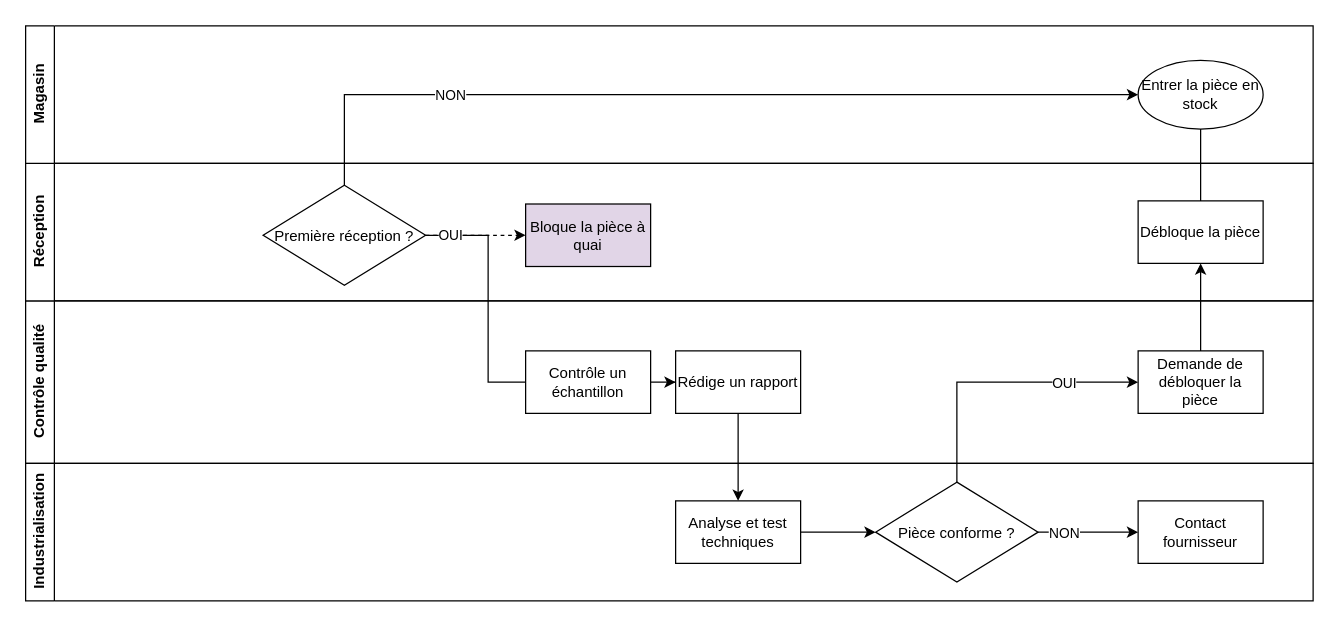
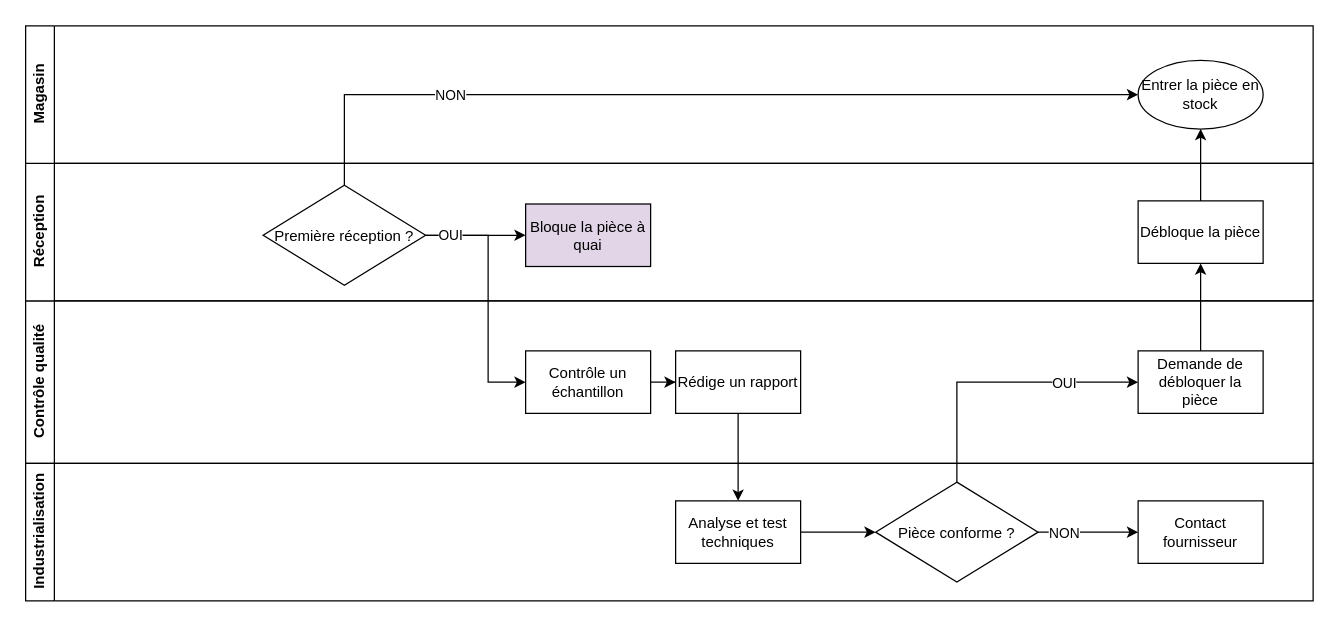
(1201, 135) -> (1201, 139)
(504, 235) -> (504, 235)
(519, 382) -> (516, 382)
